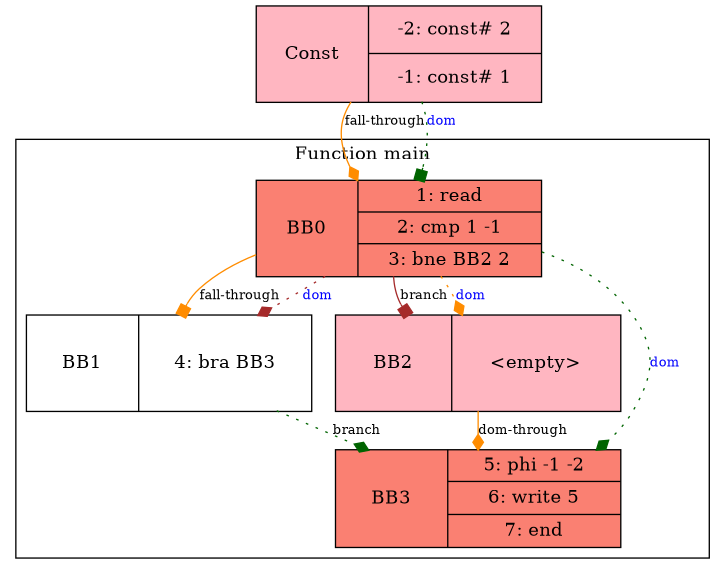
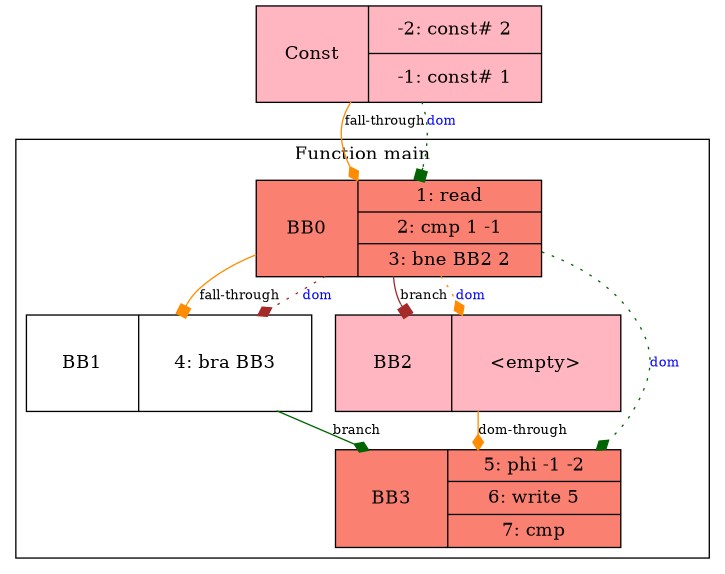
(315, 427) -> (315, 427)
(534, 530) -> (534, 530)
